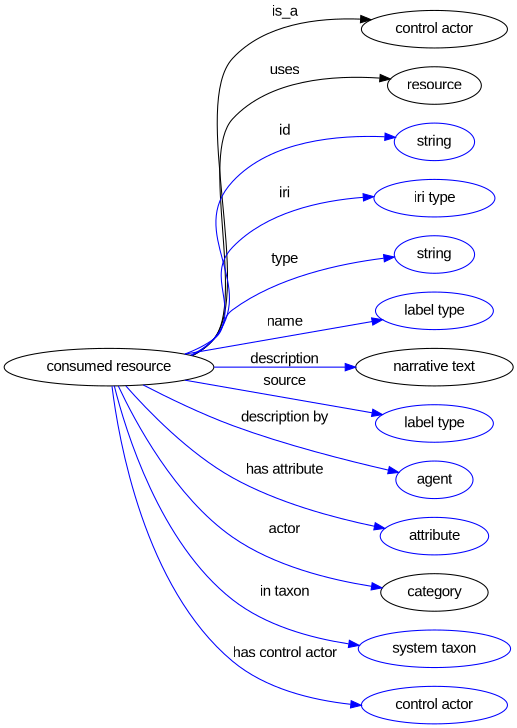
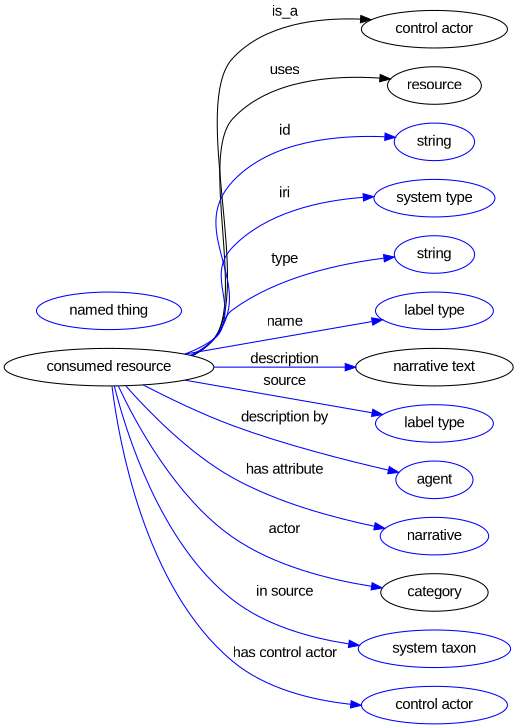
(434, 198) -> (434, 198)
none -> (109, 311)
(434, 536) -> (434, 536)
(285, 592) -> (285, 592)
